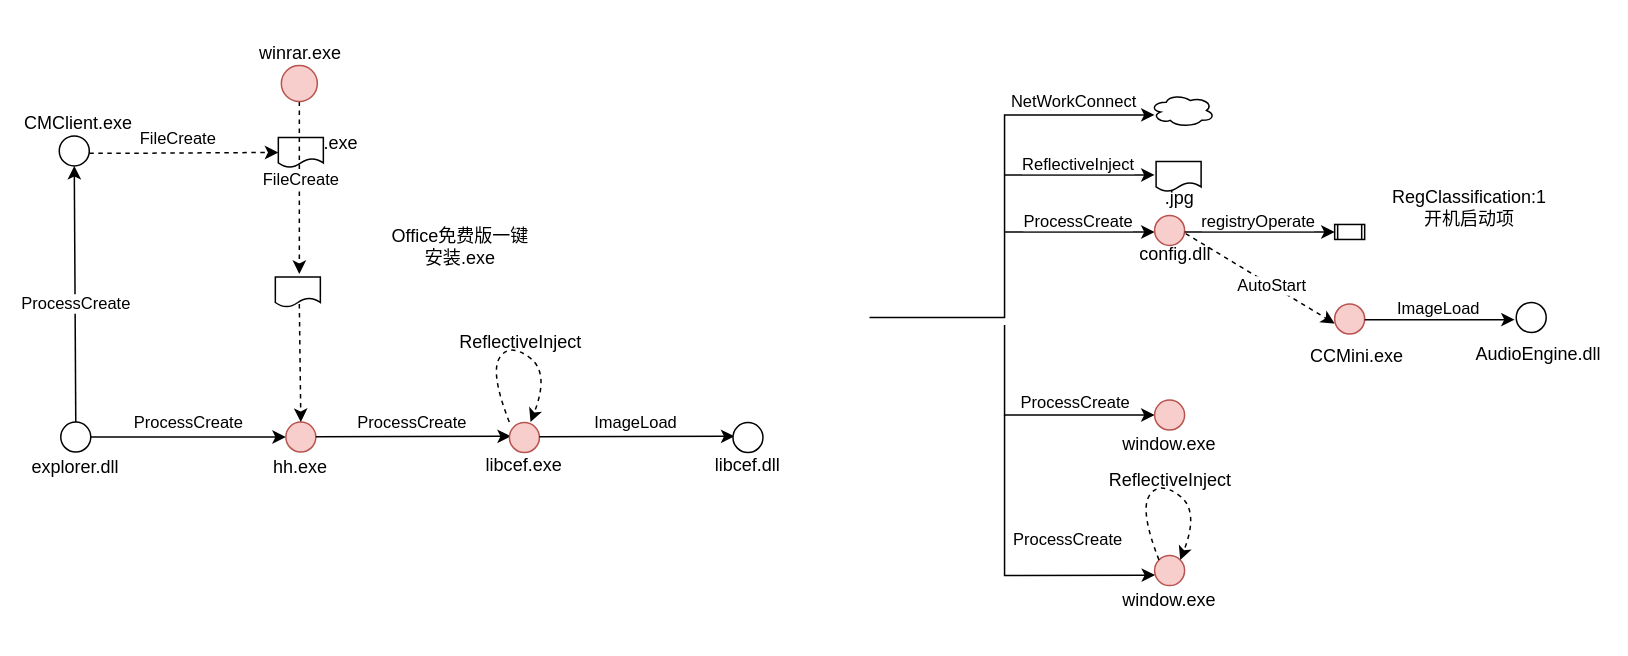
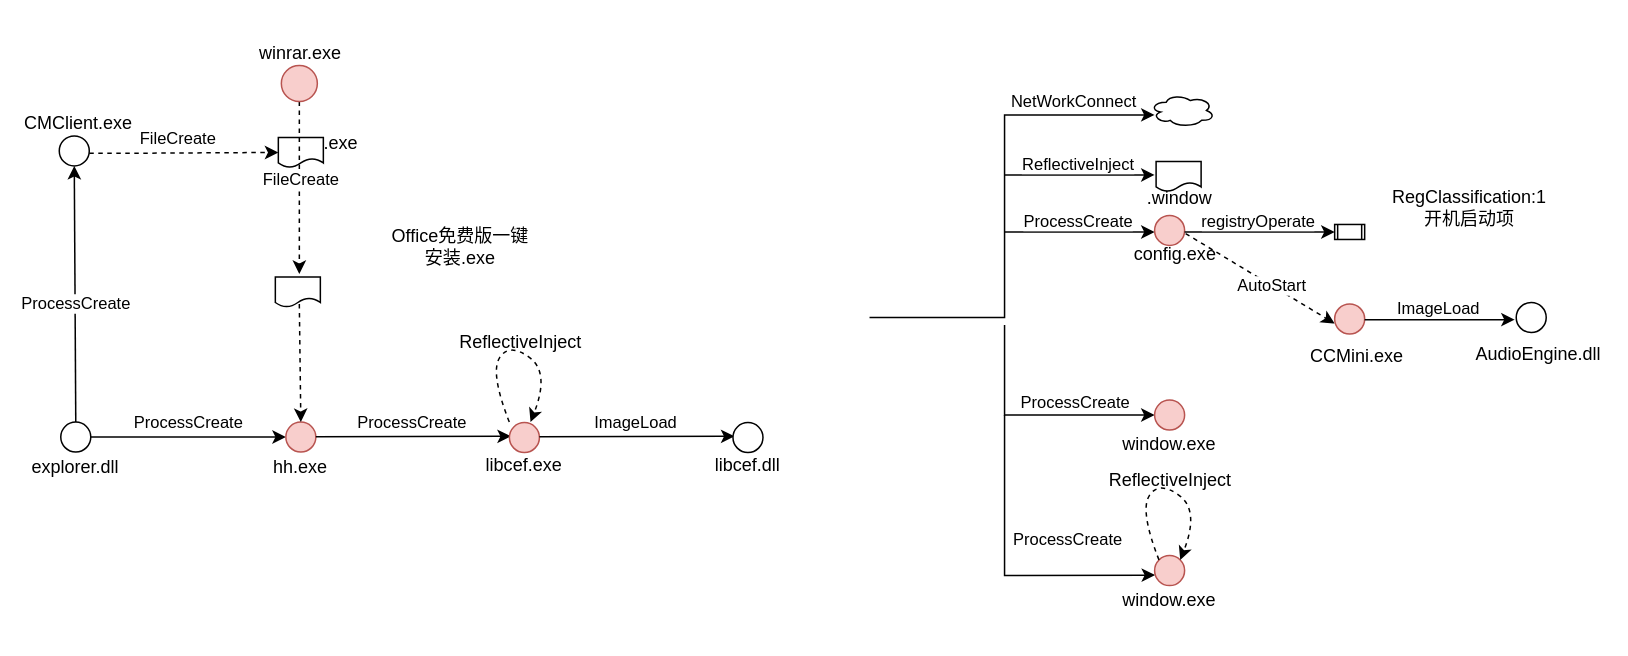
(1180, 199) -> (1180, 199)
(1175, 254) -> (1175, 254)
